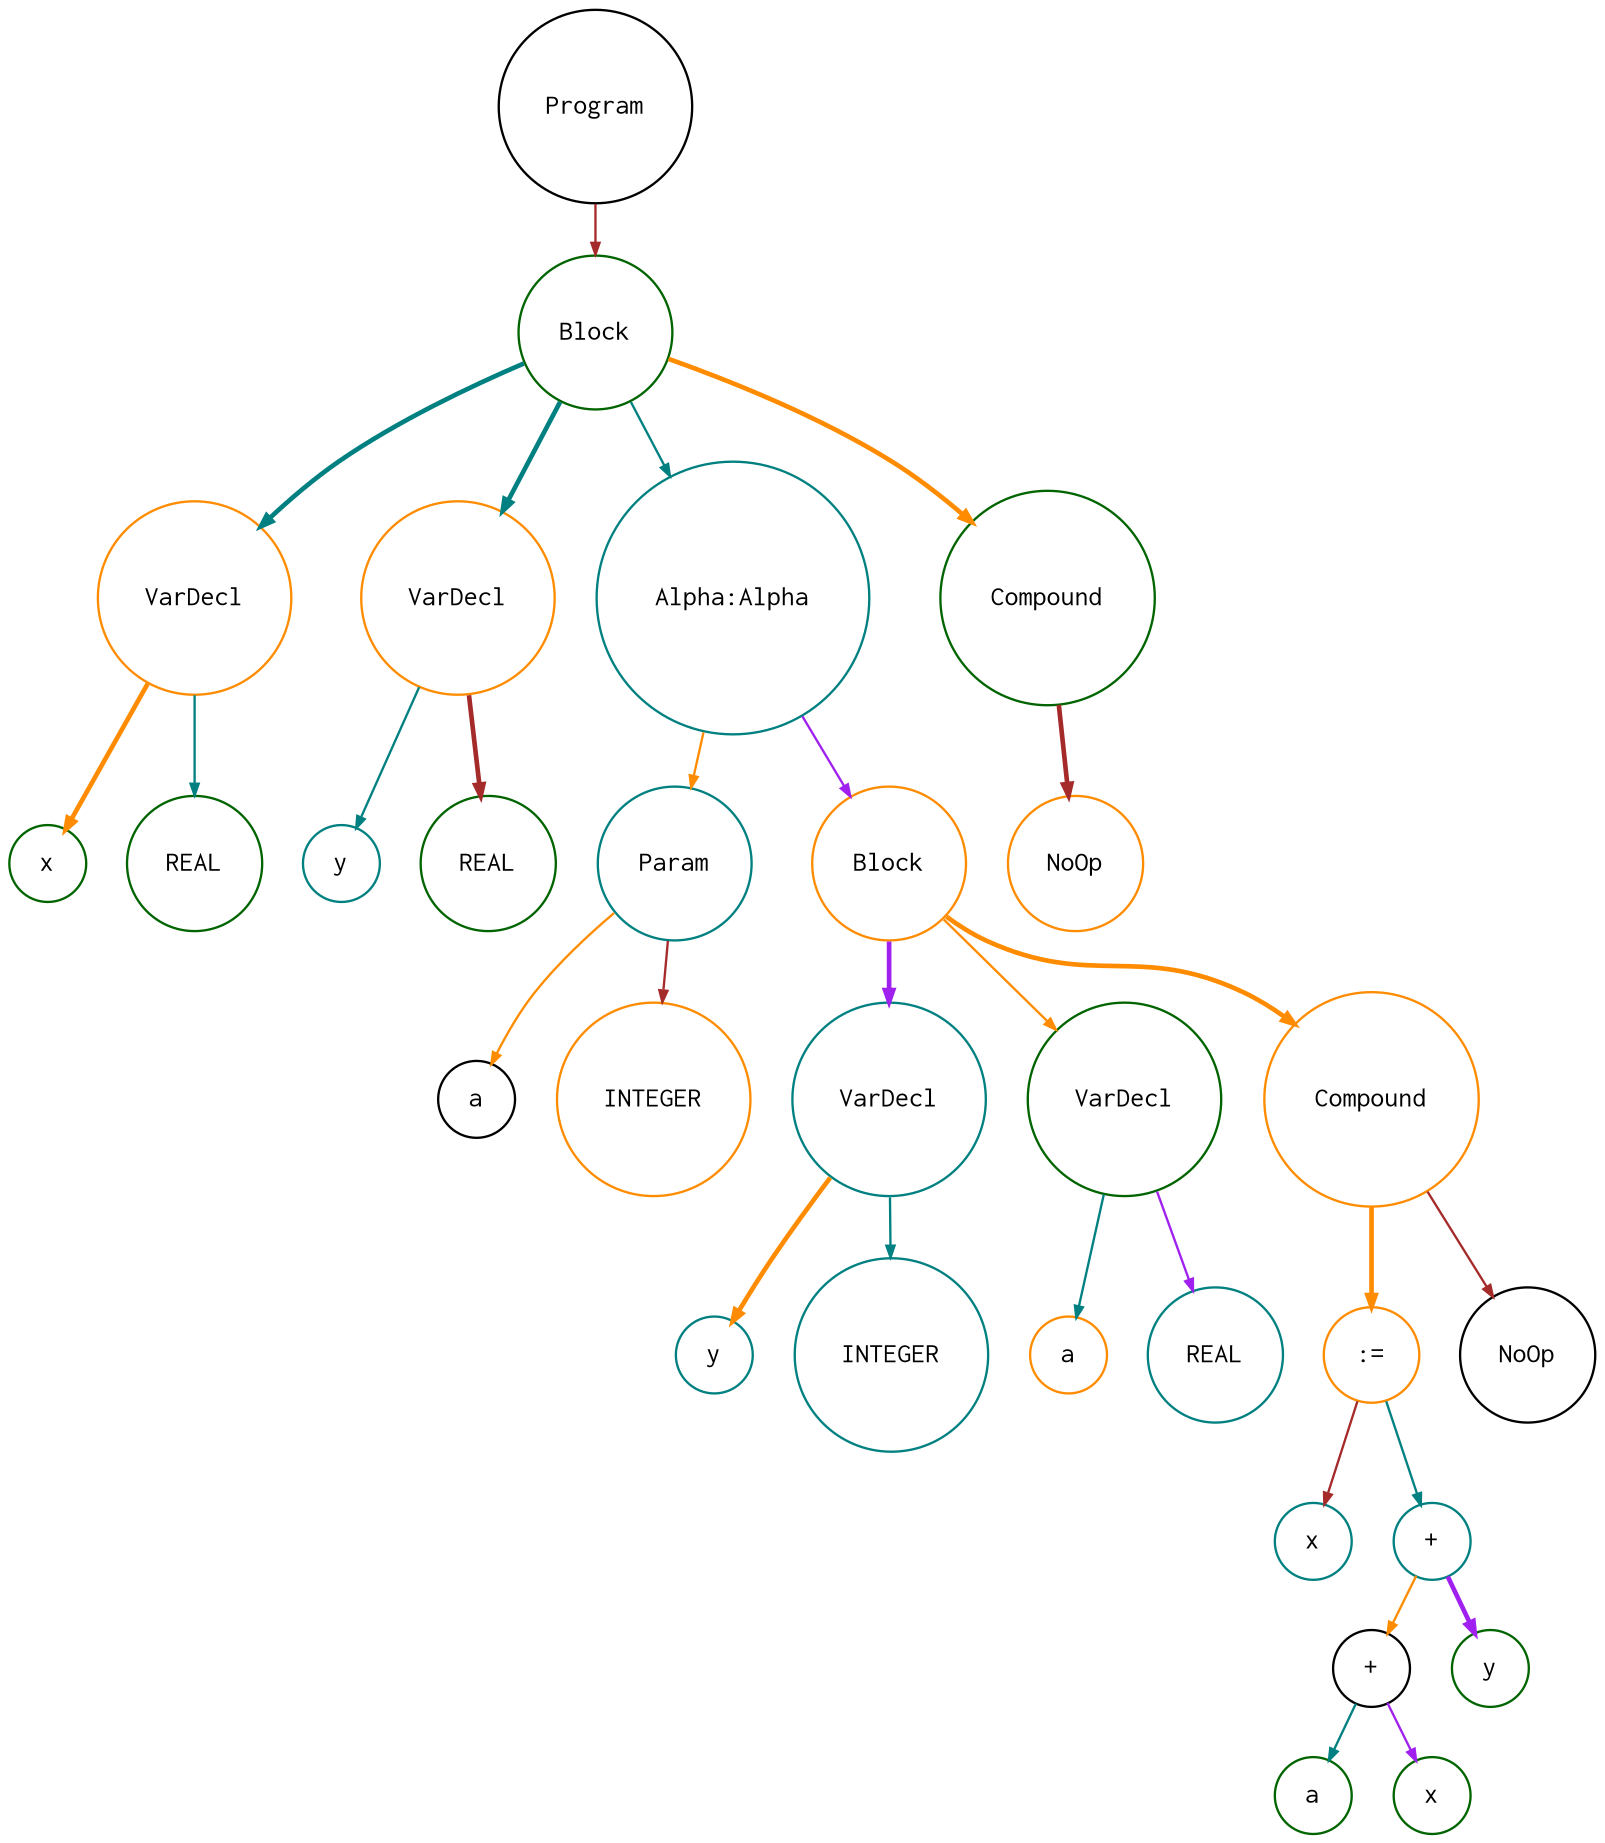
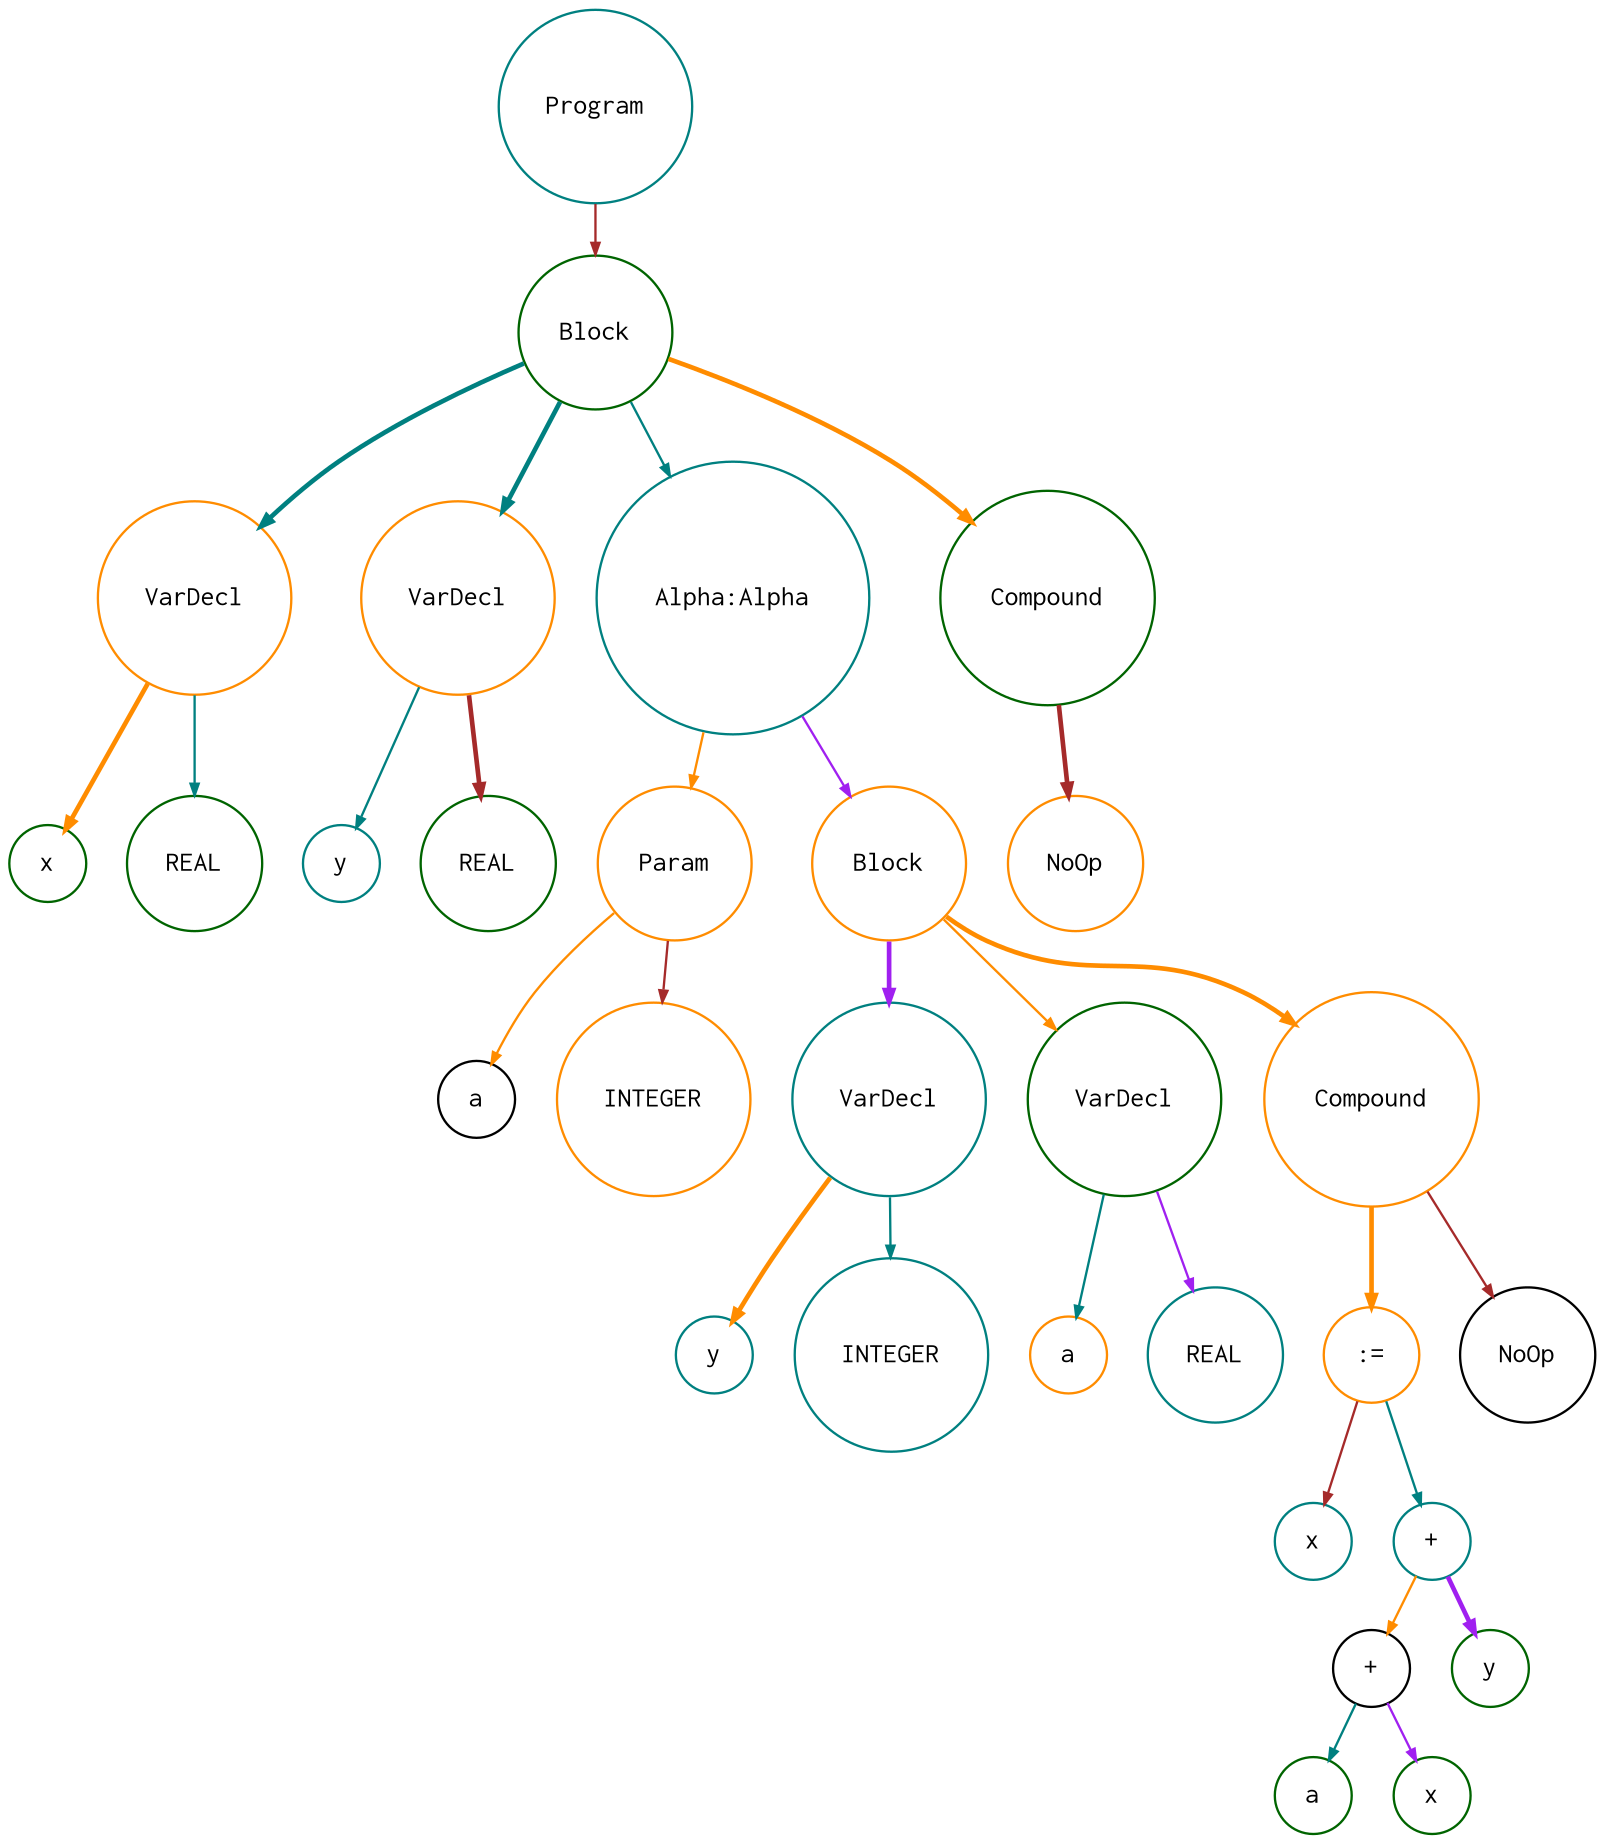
(595, 107) -> (595, 107)
(675, 864) -> (675, 864)
